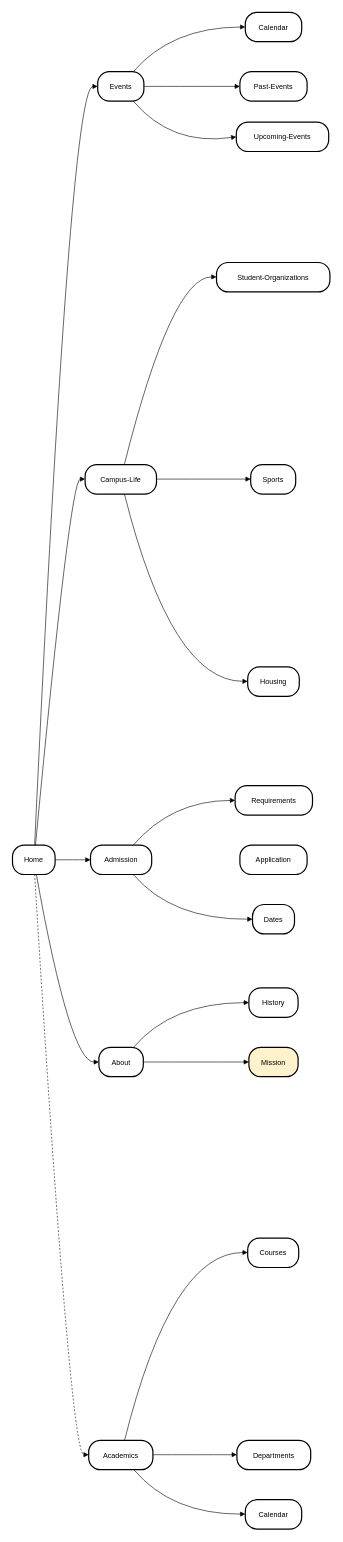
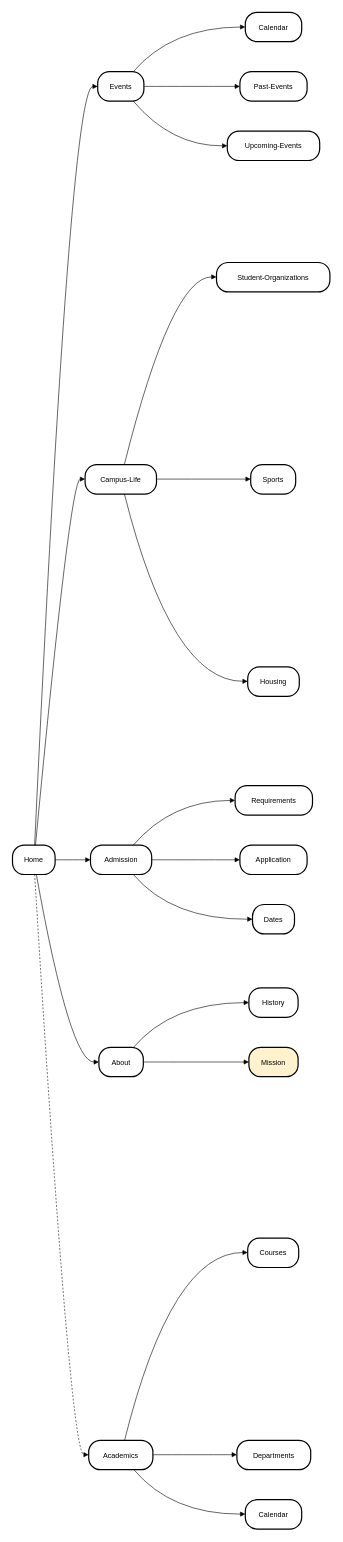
(282, 137) -> (273, 146)
none -> (233, 860)
